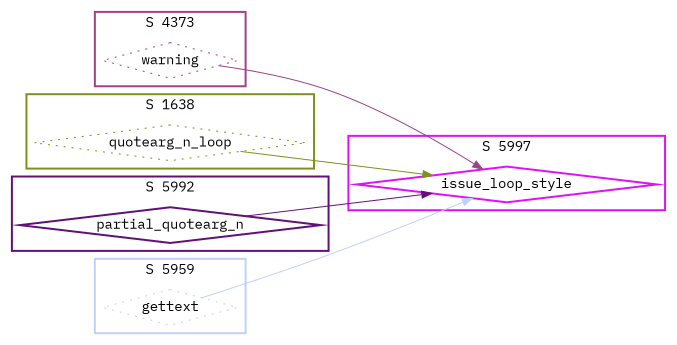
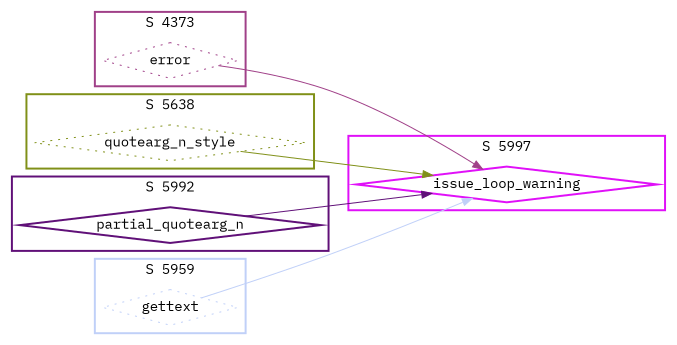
(170, 60) -> (170, 60)
(170, 106) -> (170, 106)
(170, 143) -> (170, 143)
(507, 184) -> (507, 184)
